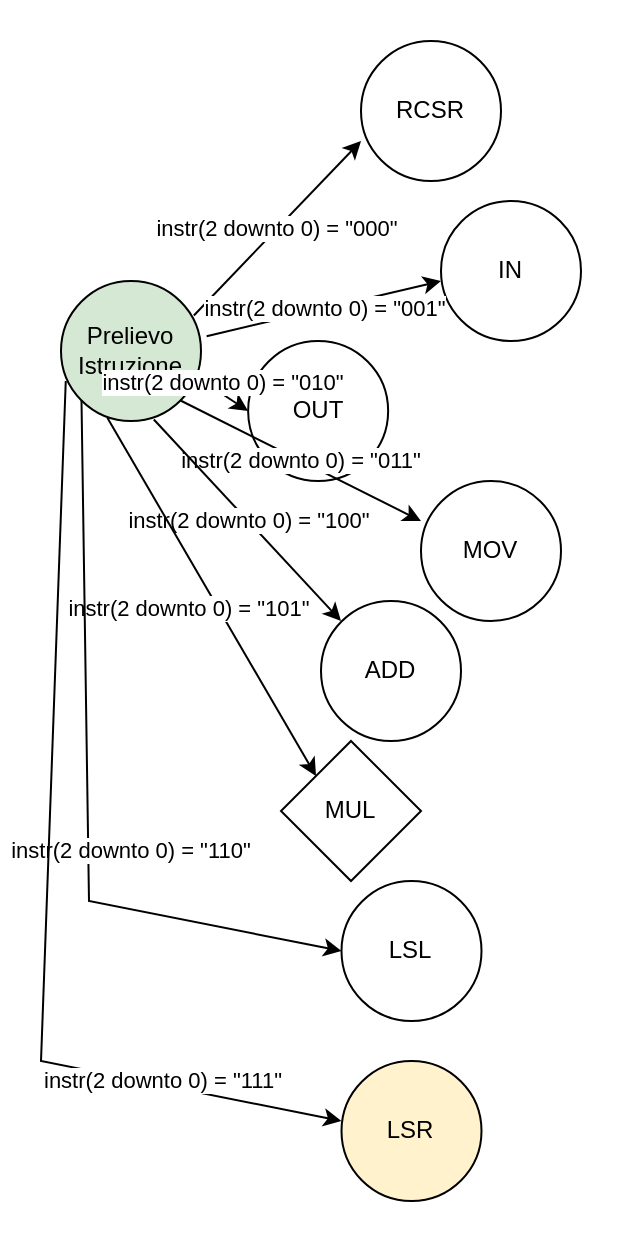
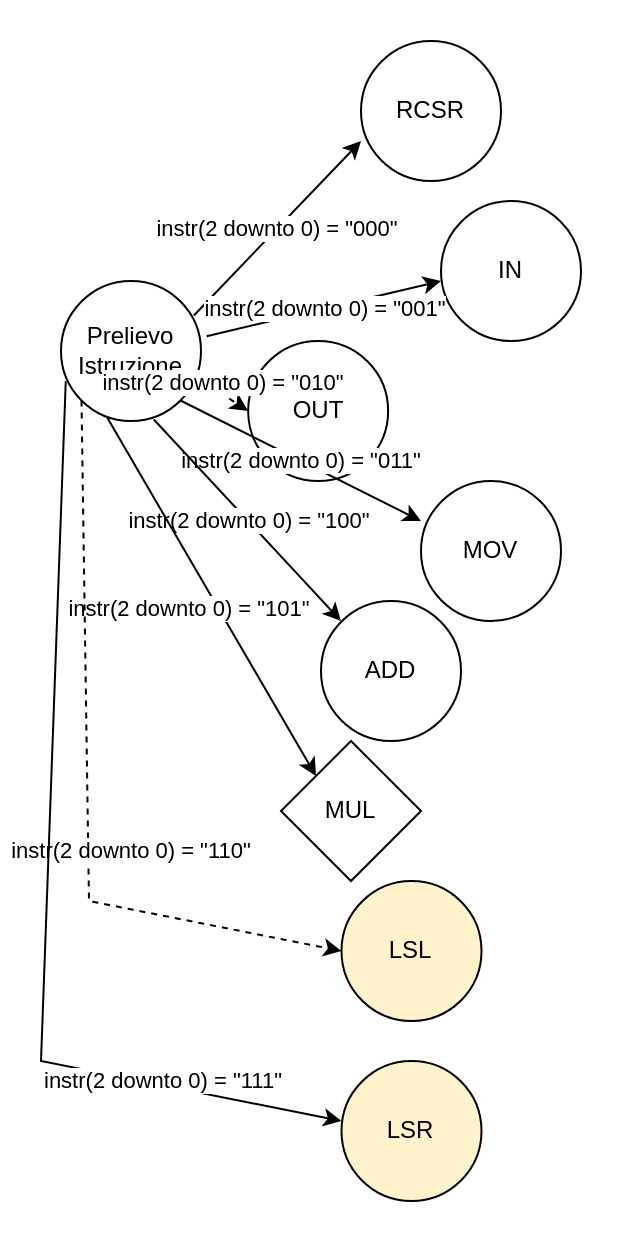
(131, 351) -> (131, 351)
(229, 399) -> (229, 399)
(85, 617) -> (85, 617)
(412, 951) -> (412, 951)
